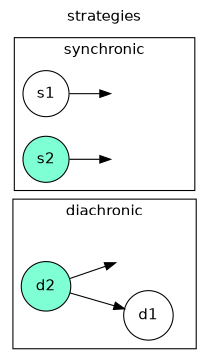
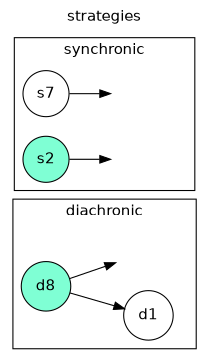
(46, 94) -> (46, 94)
(46, 286) -> (46, 286)
